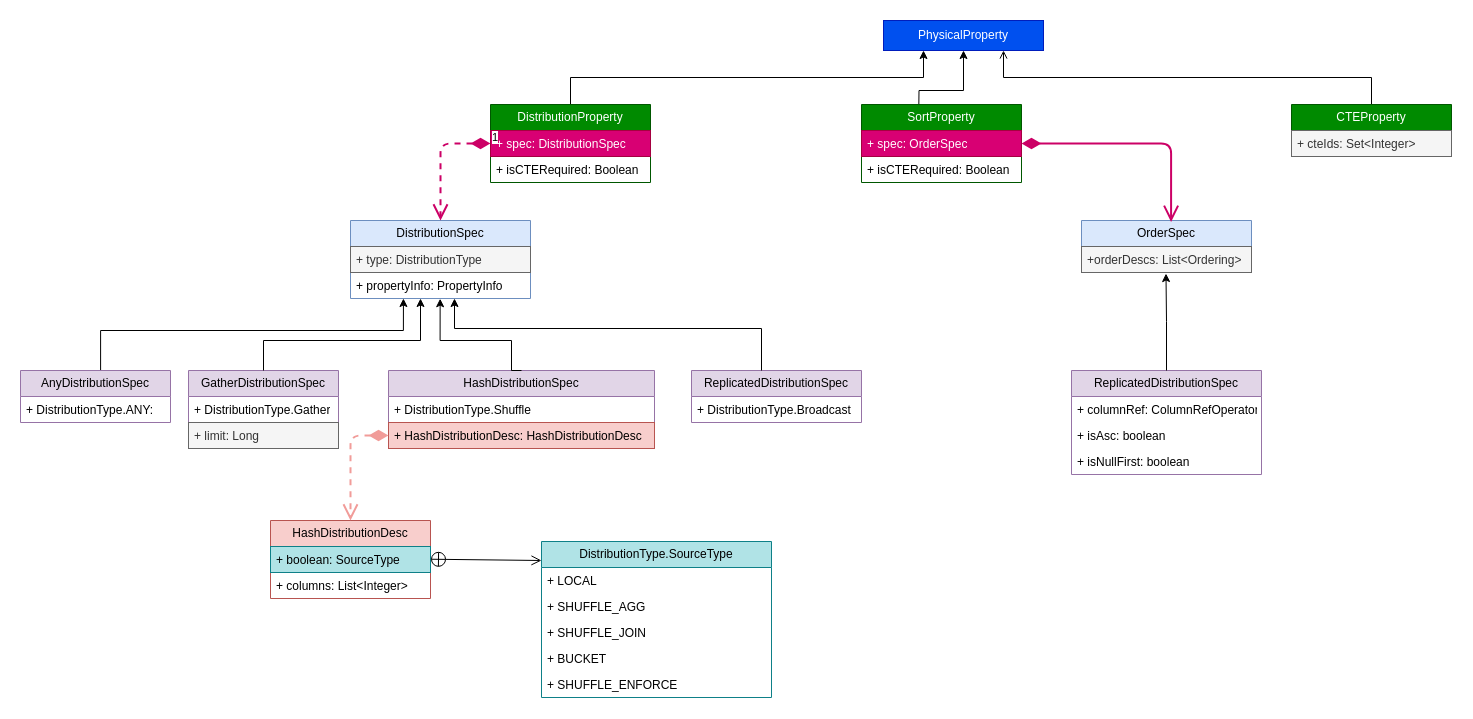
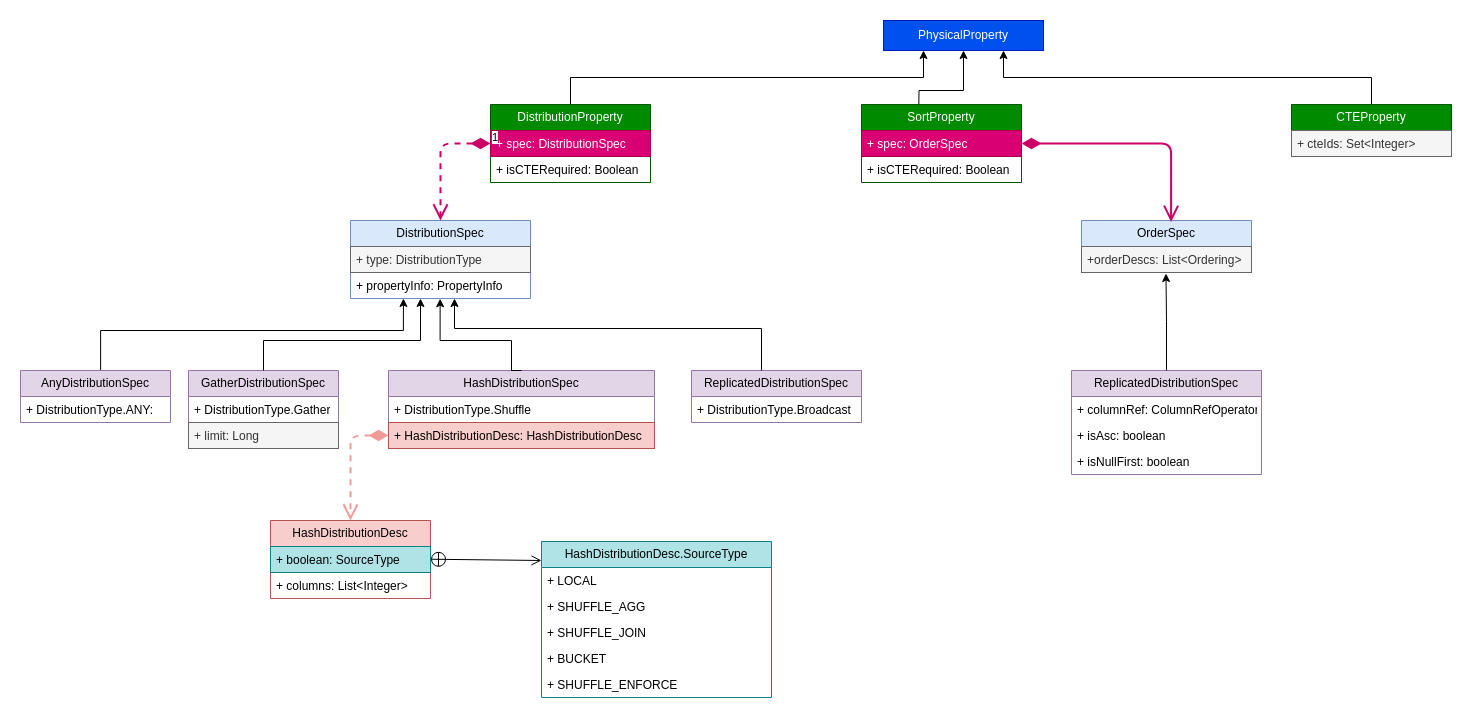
(1004, 57) -> (1004, 59)
(657, 555) -> (657, 555)
